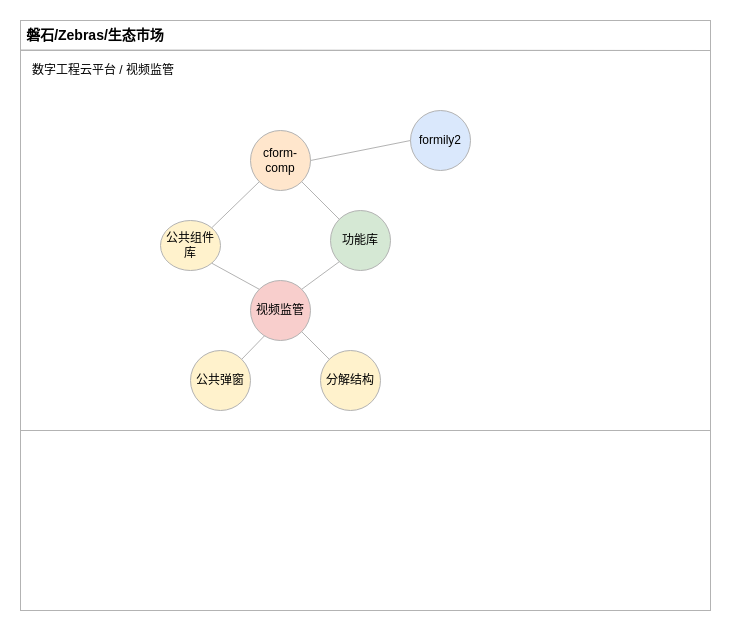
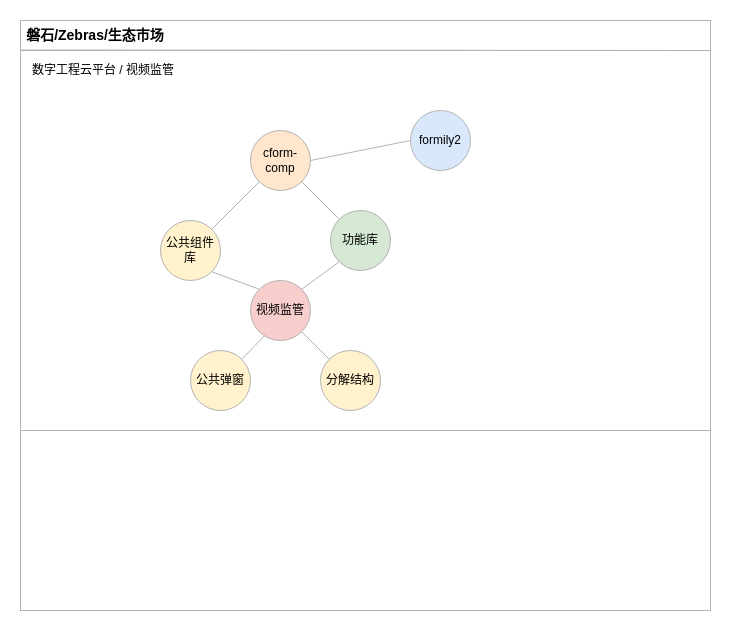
(191, 246) -> (191, 251)
